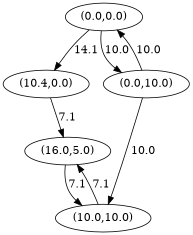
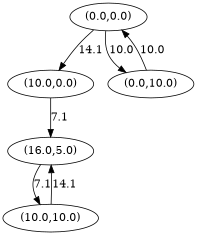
(46, 84) -> (51, 84)
(127, 148) -> none
(101, 185) -> (65, 185)
